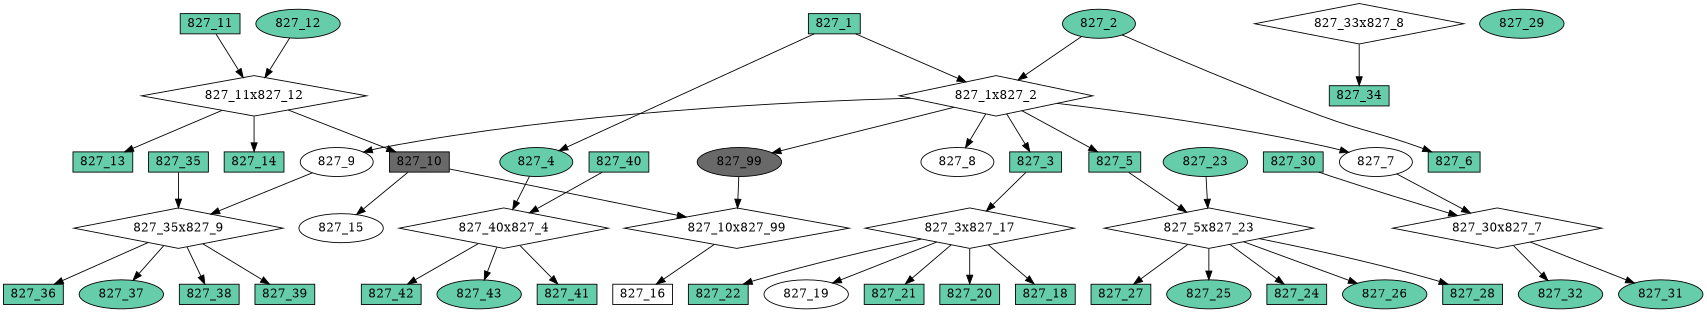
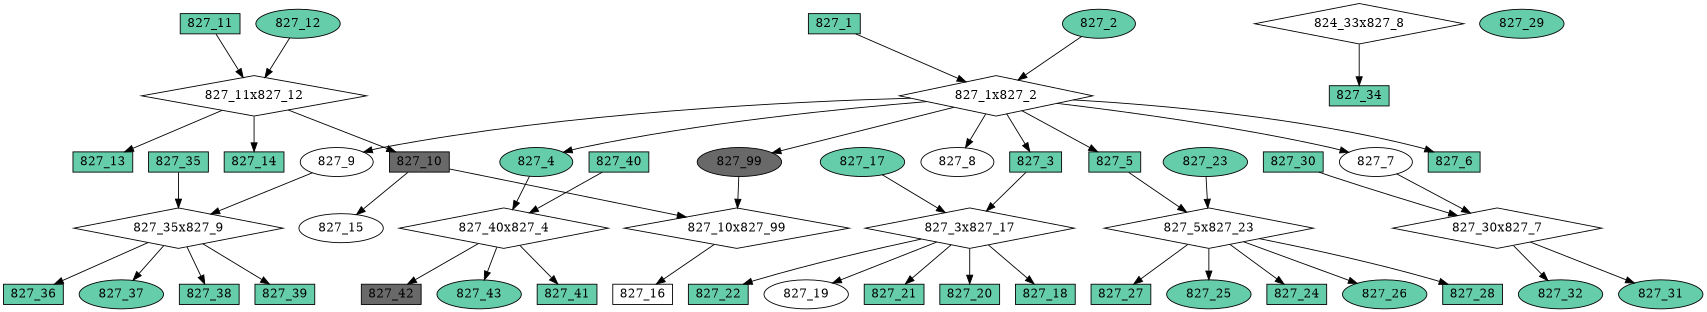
(1359, 24) -> (1359, 24)
(691, 90) -> (749, 120)
(1271, 97) -> (1251, 116)
none -> (862, 162)
(391, 294) -> (391, 294)
